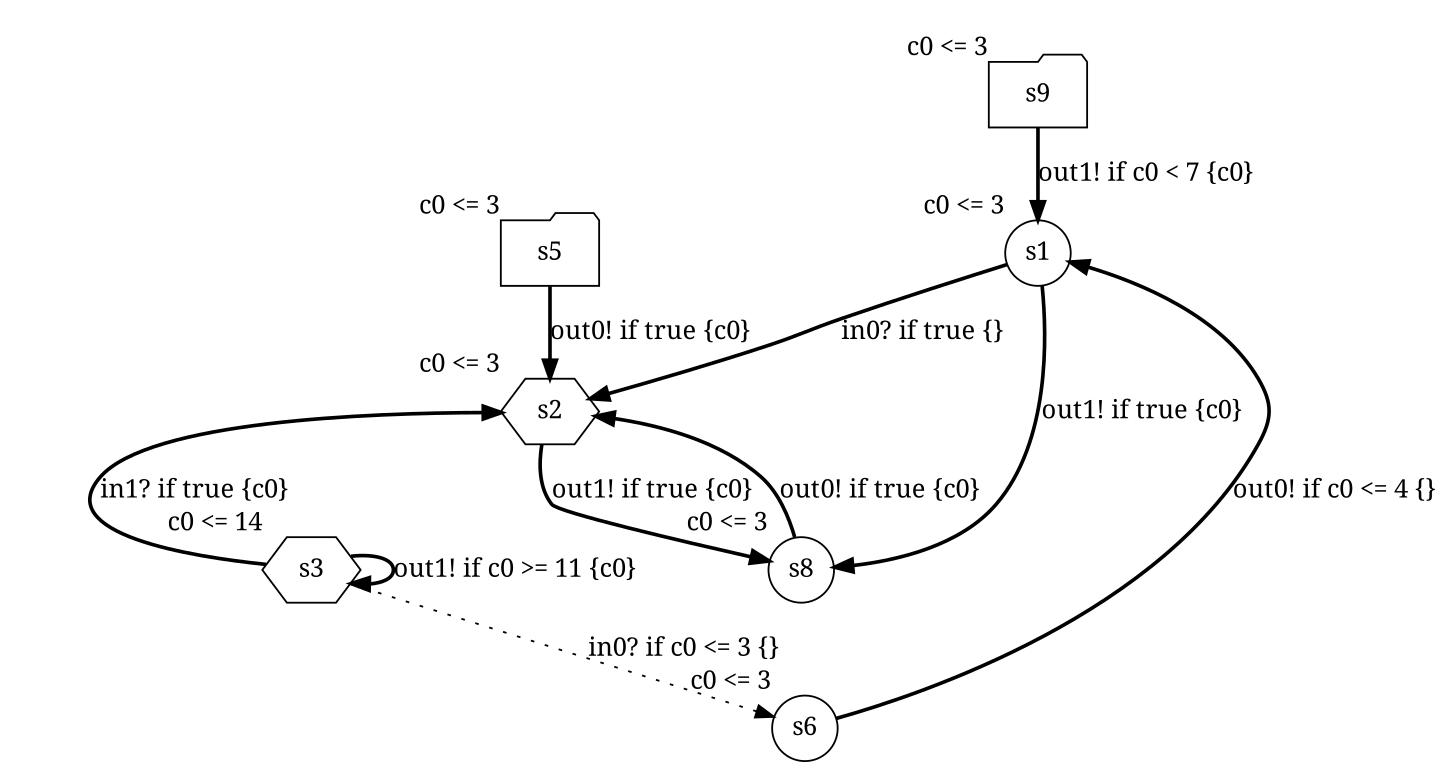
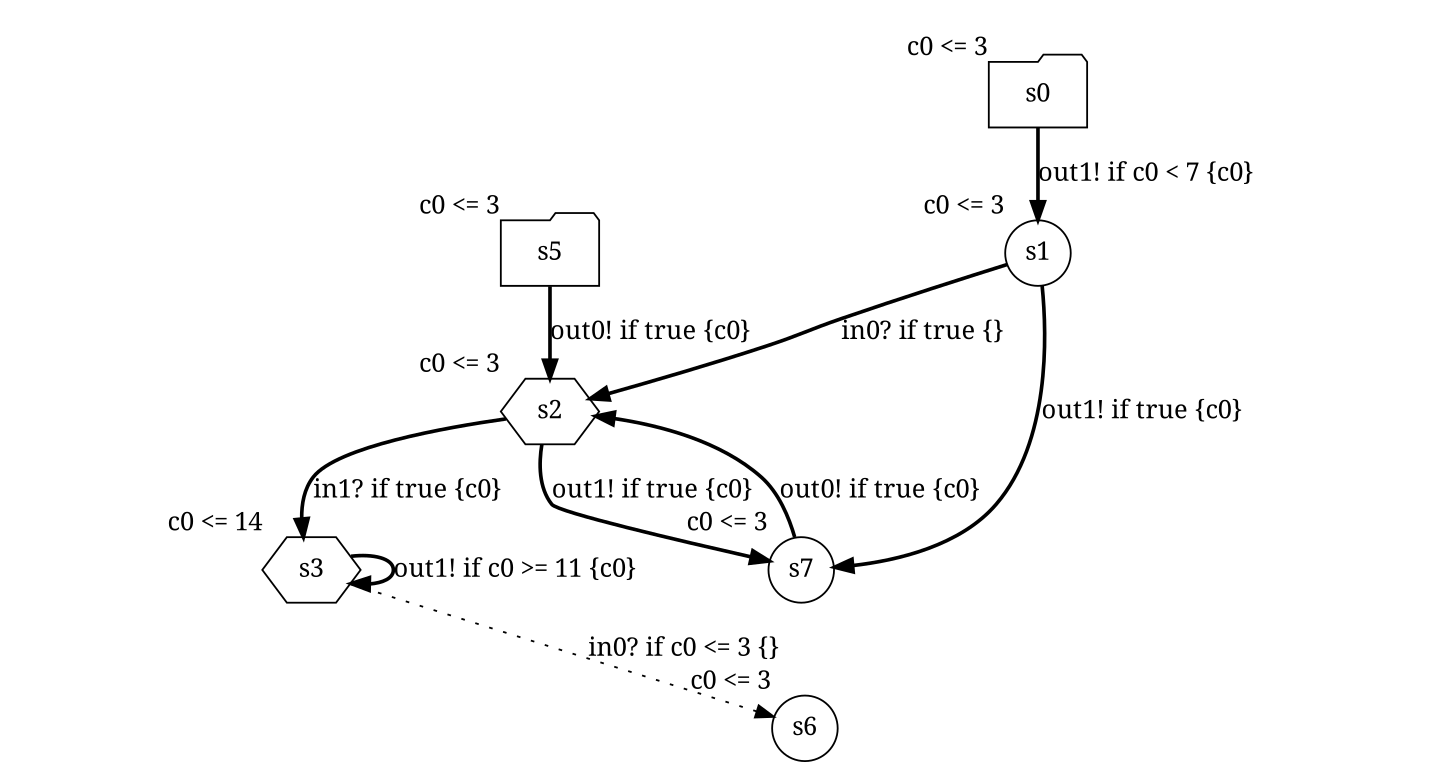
(1038, 95) -> (1038, 95)
(177, 440) -> (385, 443)
(1184, 536) -> none
(801, 570) -> (801, 570)
